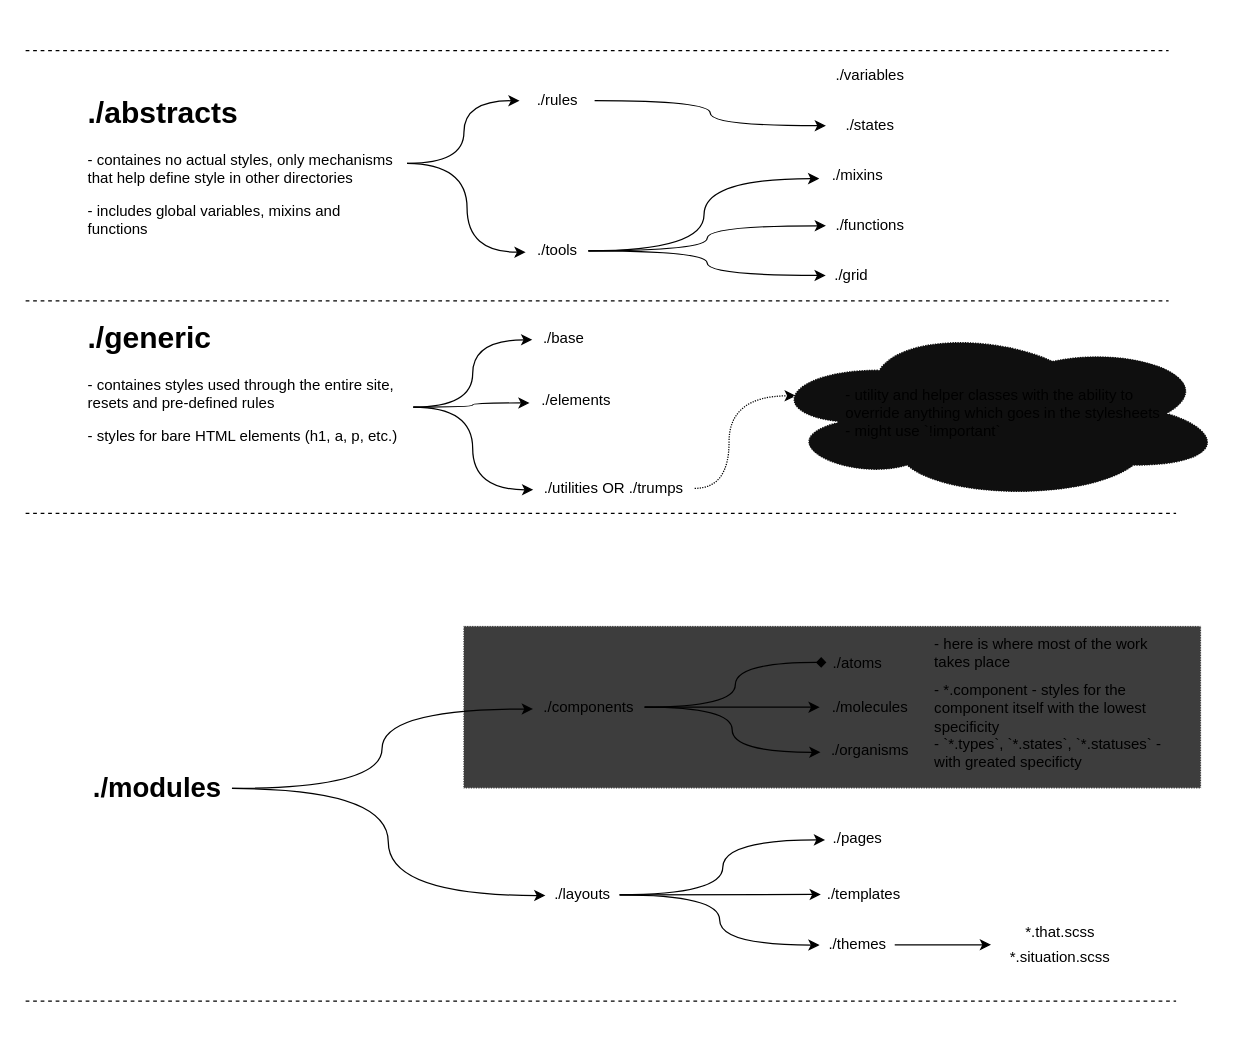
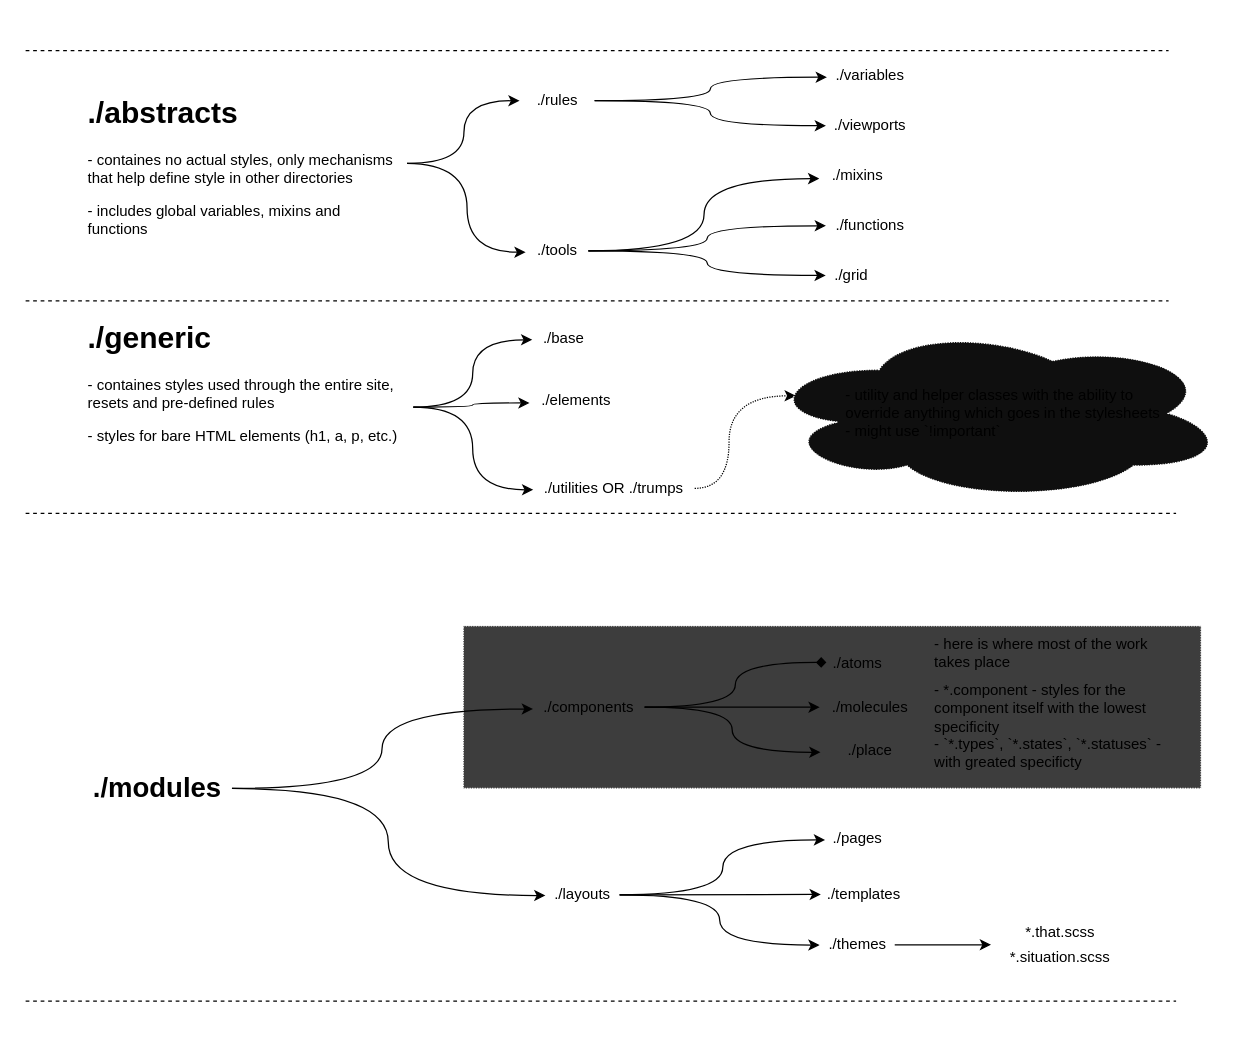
none -> (735, 80)
(870, 126) -> (870, 126)
(870, 751) -> (870, 751)
